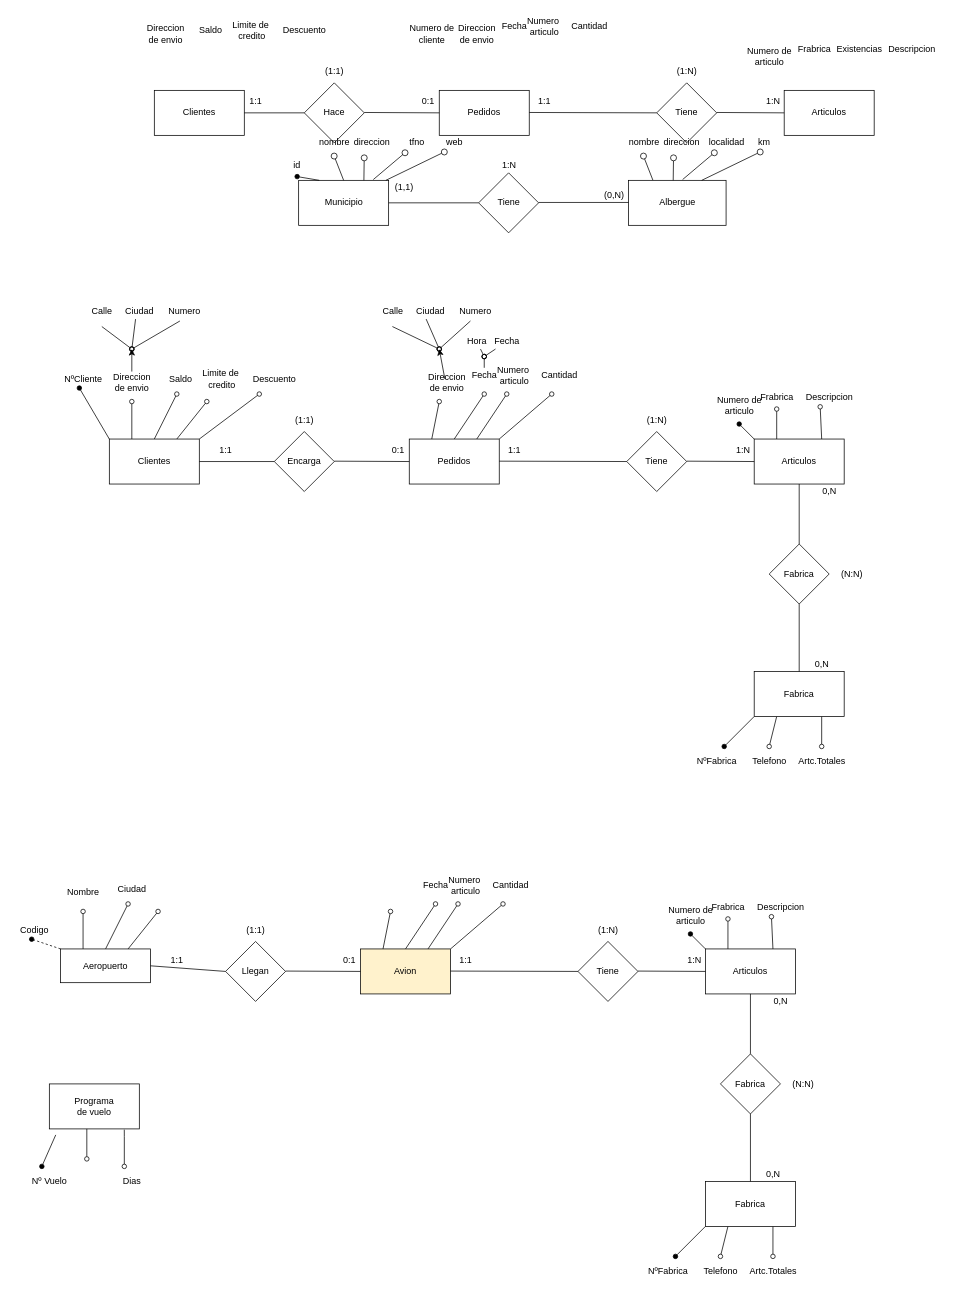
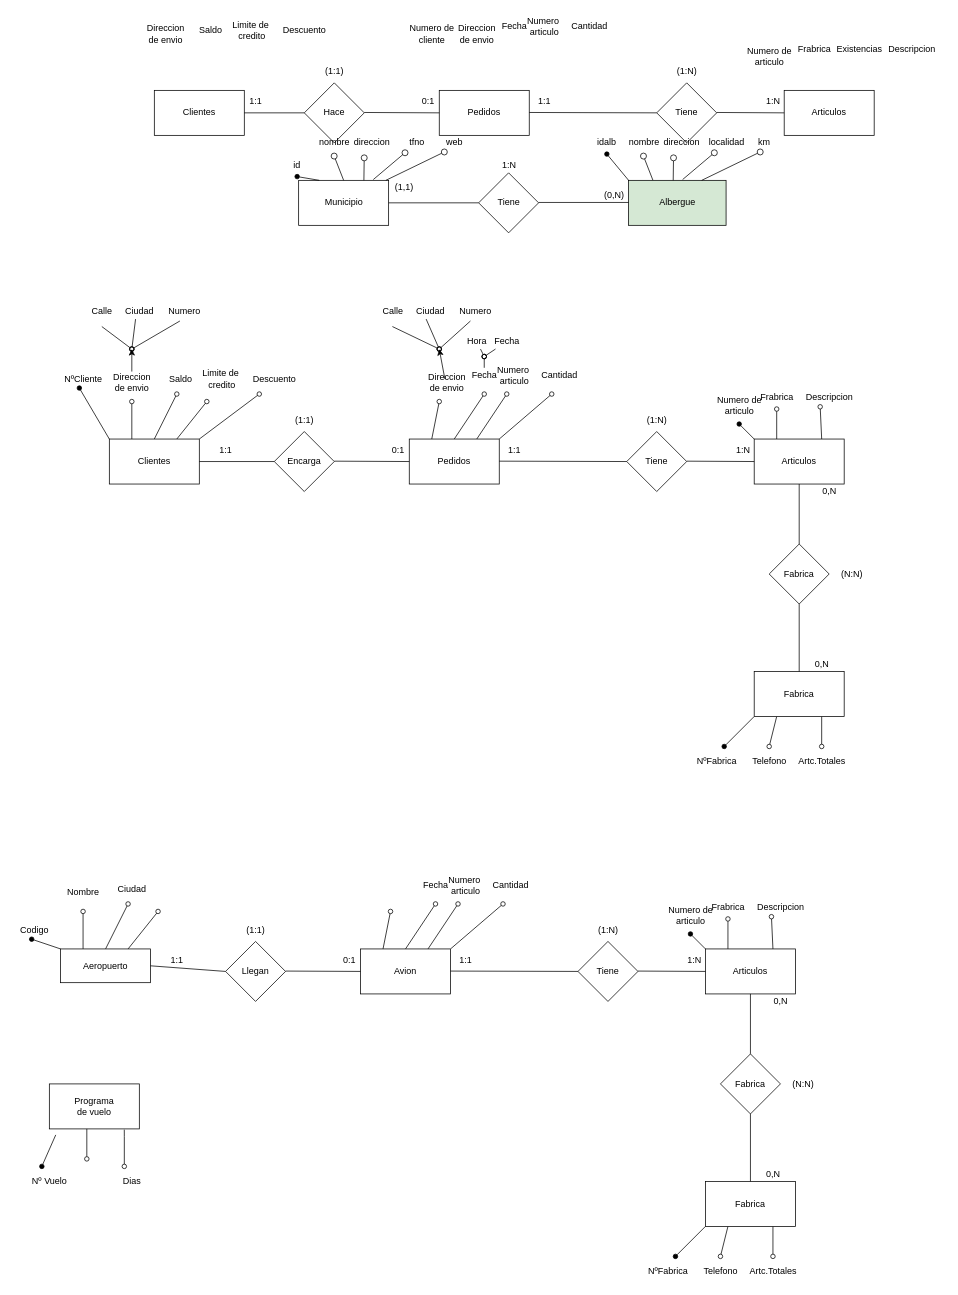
none -> (606, 143)
none -> (618, 168)
(677, 203) -> (677, 203)
(47, 945) -> (47, 945)
(405, 972) -> (405, 972)
